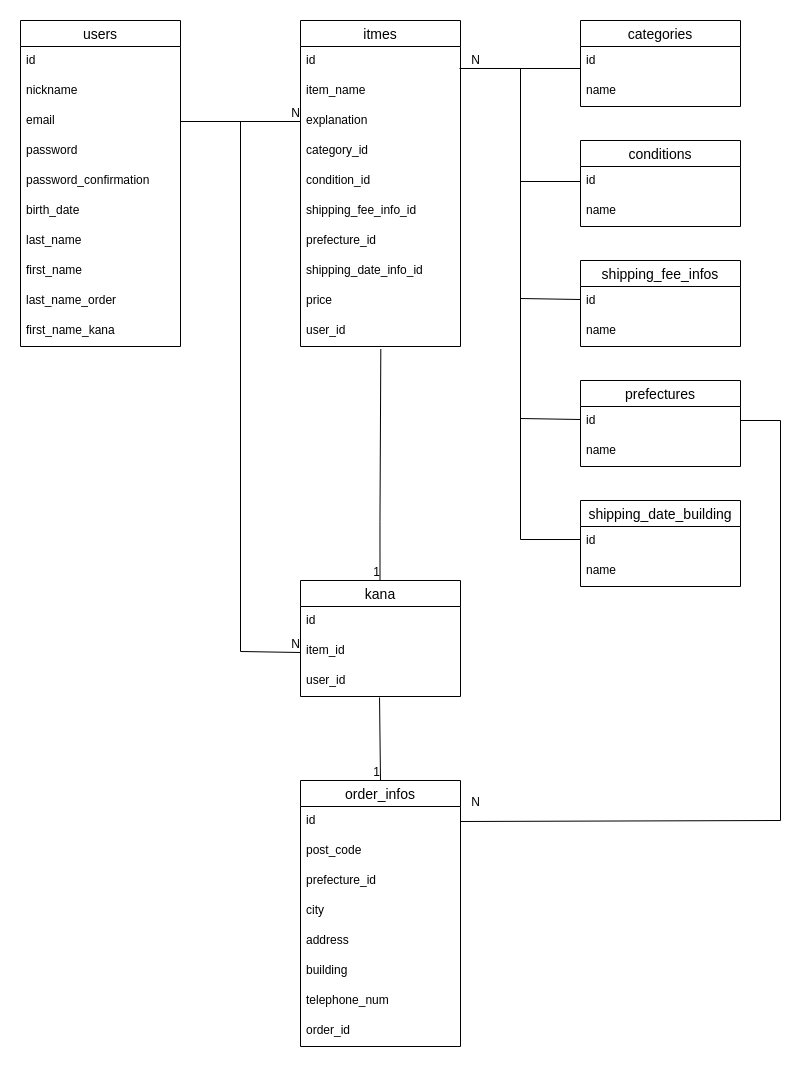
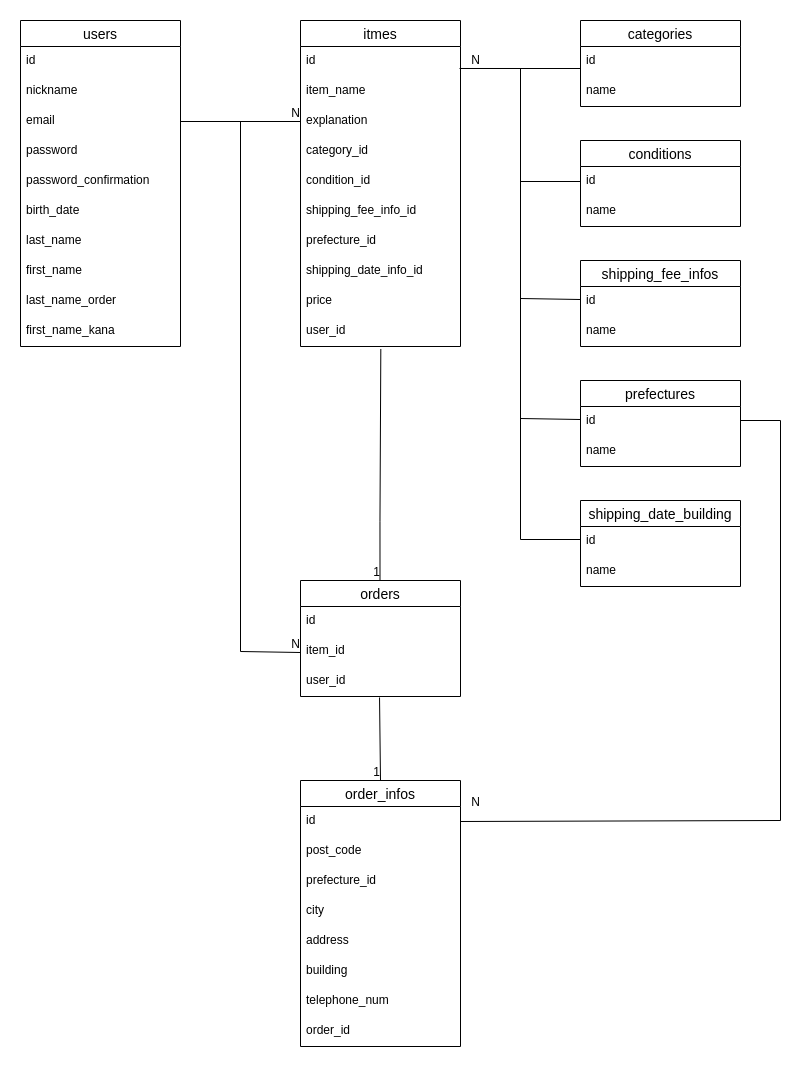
(380, 594) -> (380, 594)
